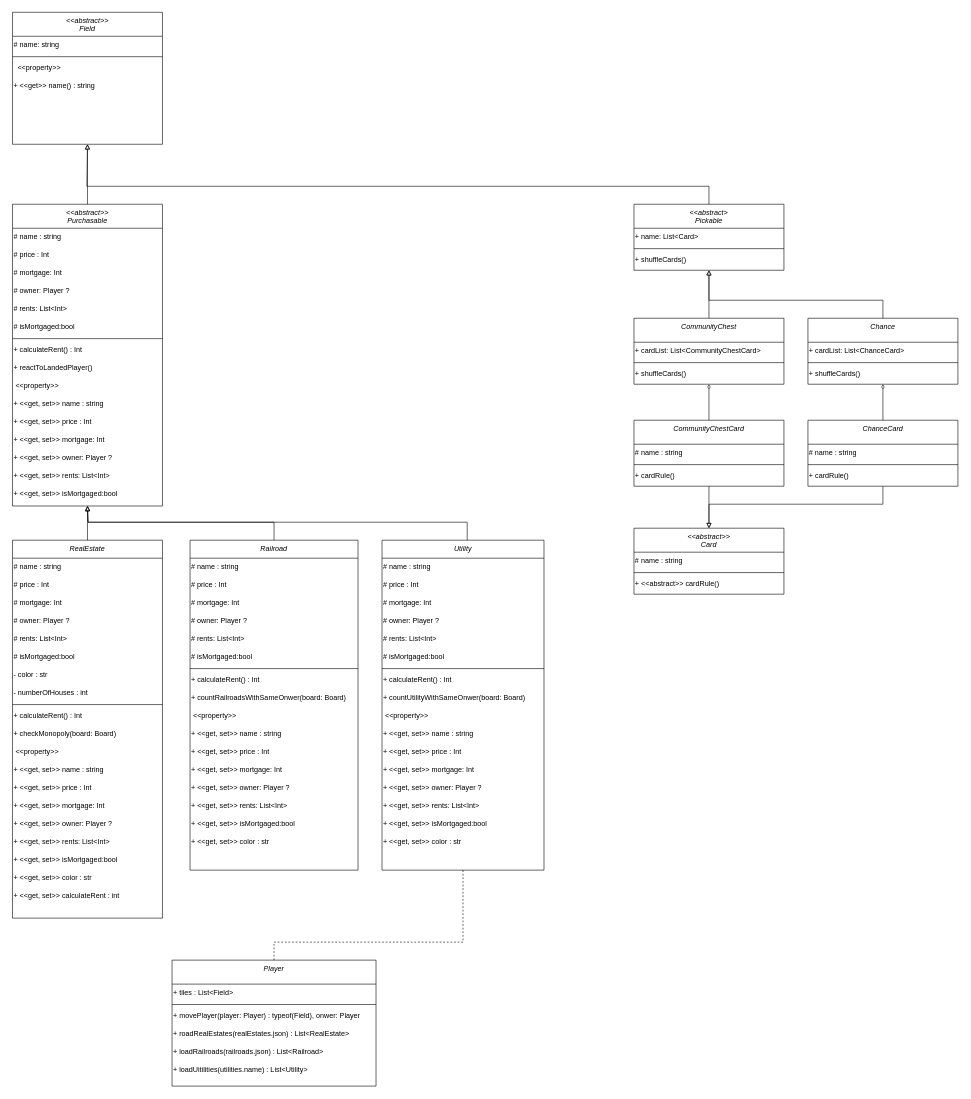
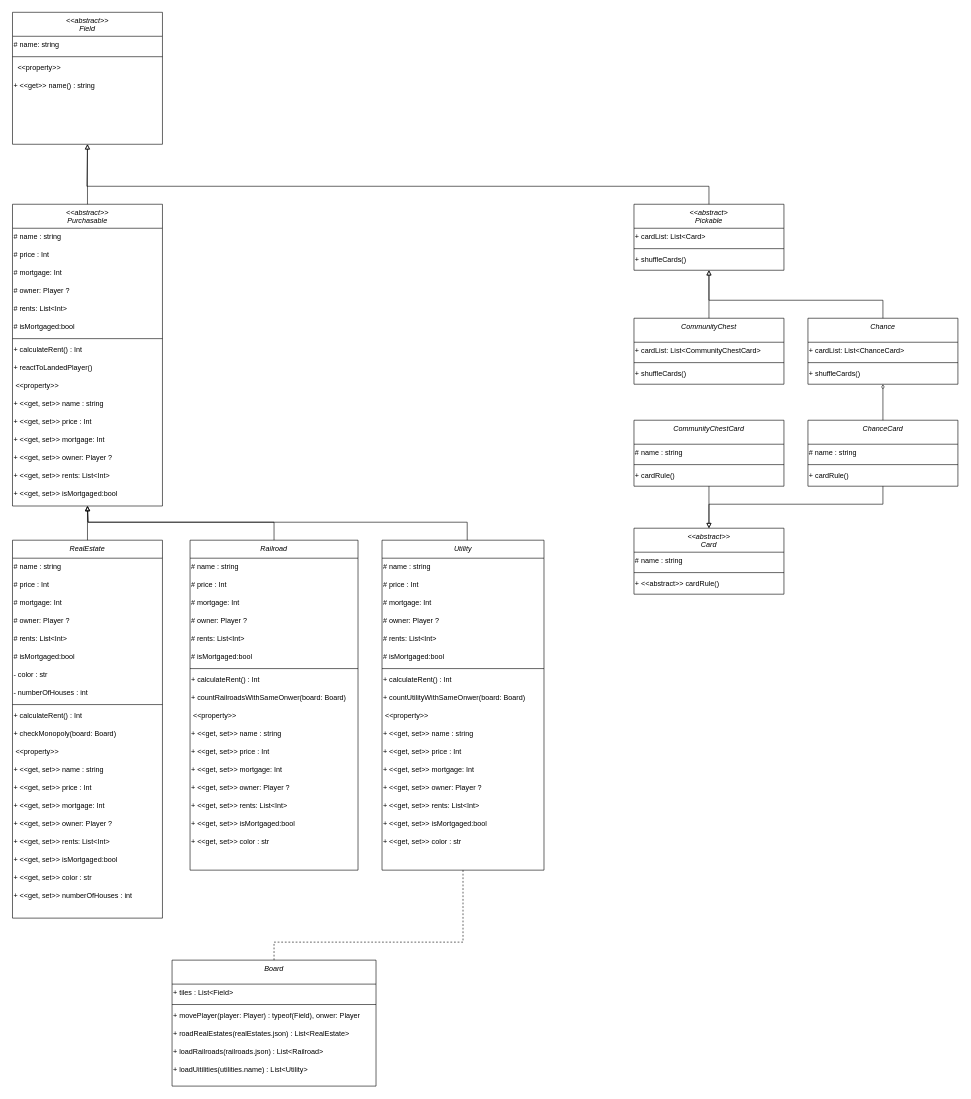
(668, 237) -> (675, 237)
(709, 405) -> none
(73, 896) -> (77, 896)
(274, 968) -> (274, 968)
